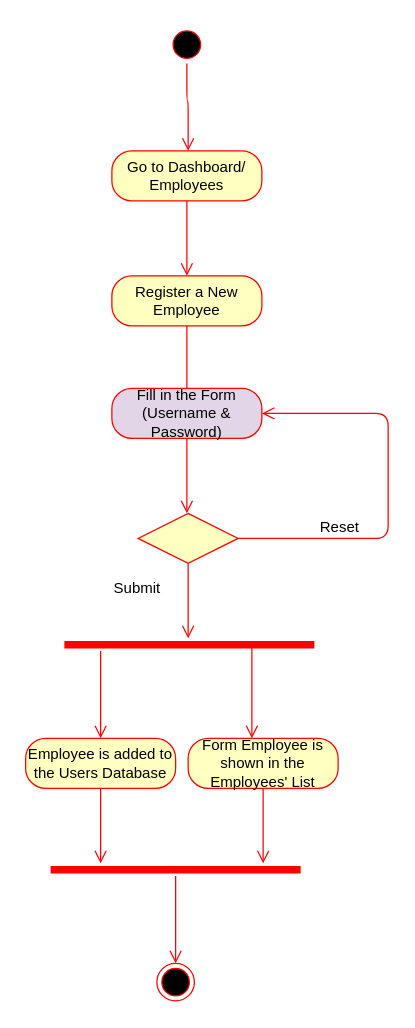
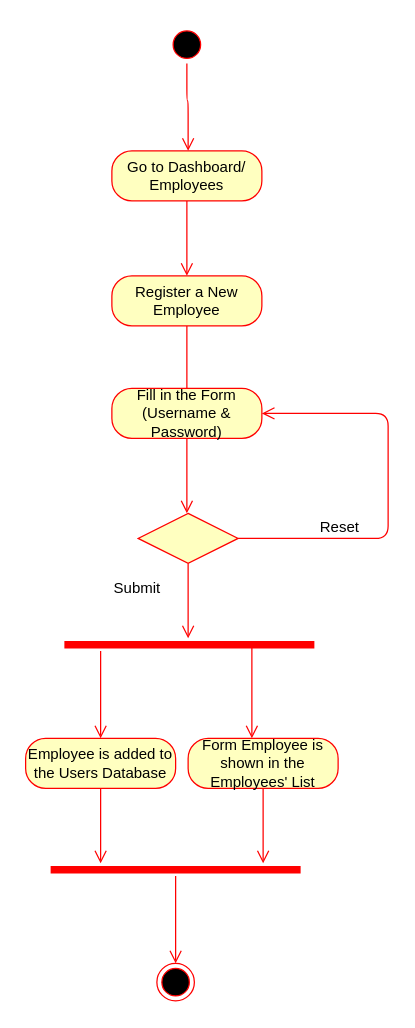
(187, 413) -> (187, 413)
